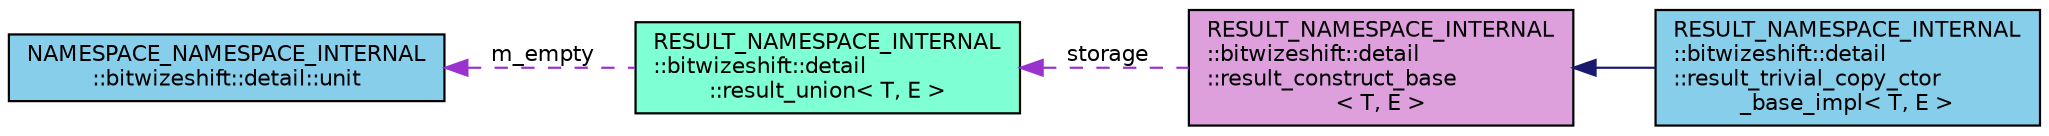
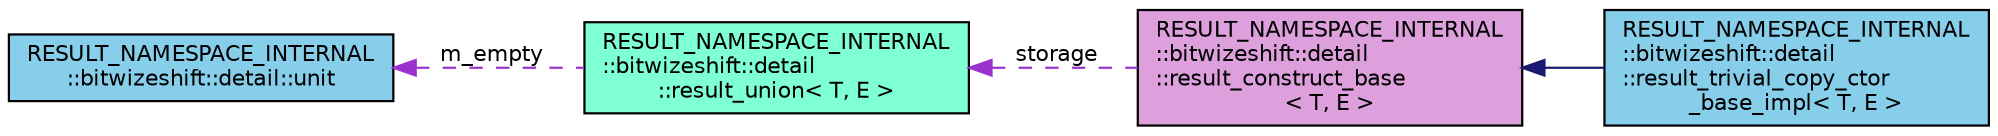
(227, 68) -> (201, 68)
